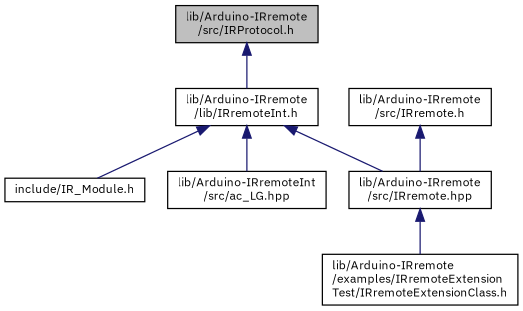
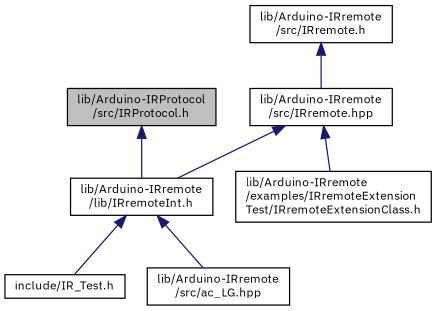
(247, 24) -> (142, 107)
(339, 151) -> (226, 155)
(75, 190) -> (65, 286)
(247, 190) -> (218, 286)
